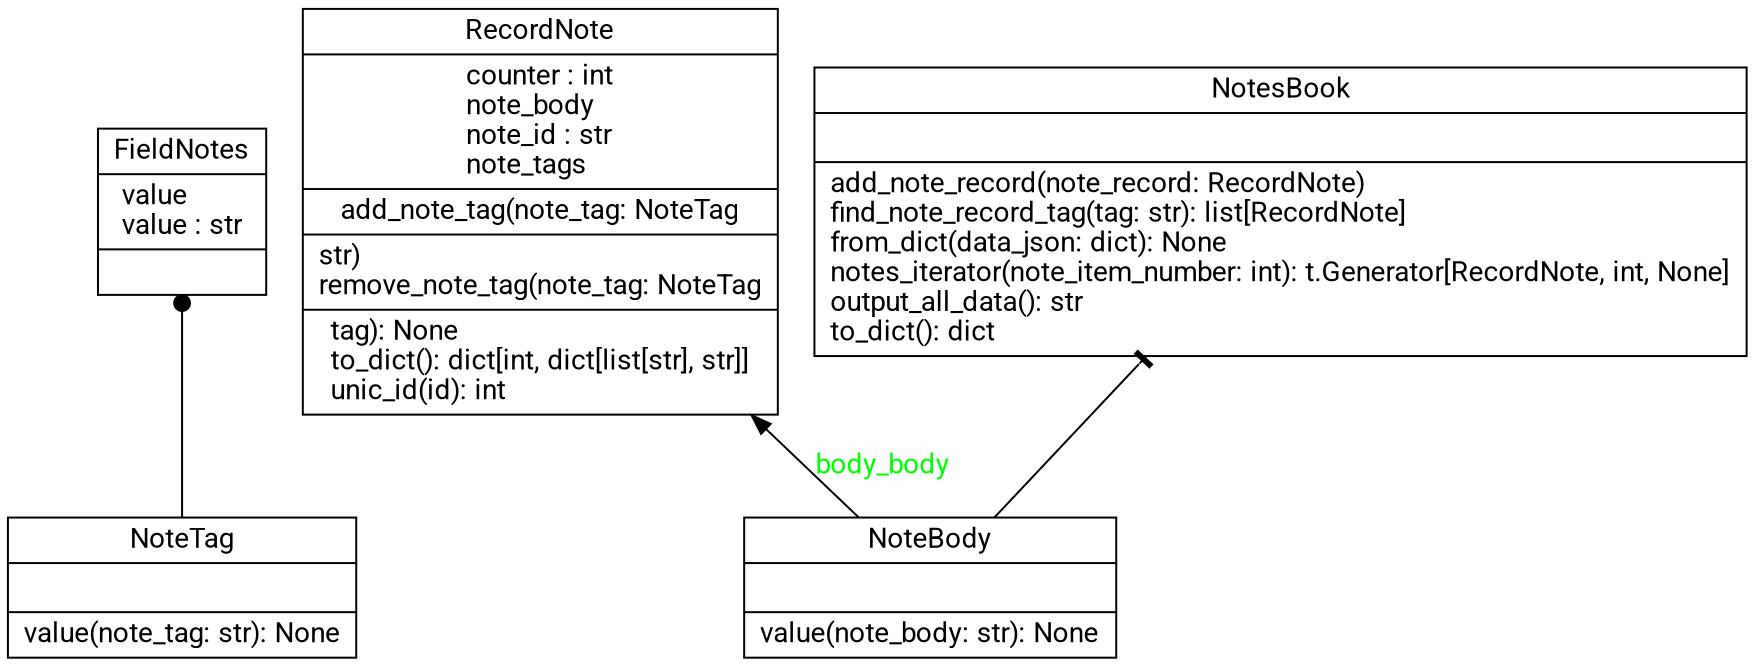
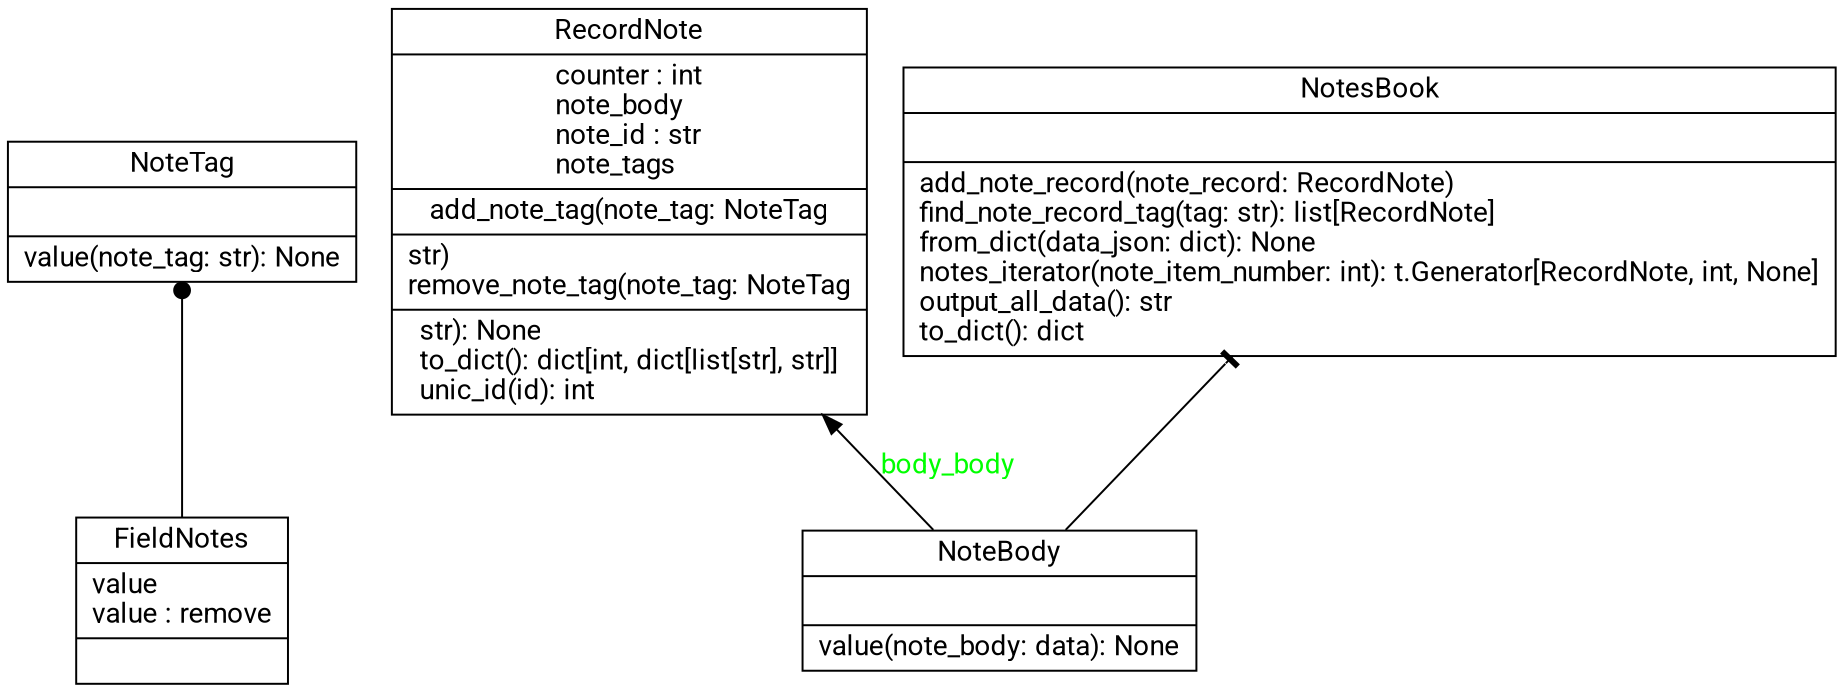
(182, 226) -> (182, 615)
(395, 332) -> (481, 332)
(182, 414) -> (182, 408)
(930, 634) -> (999, 647)
